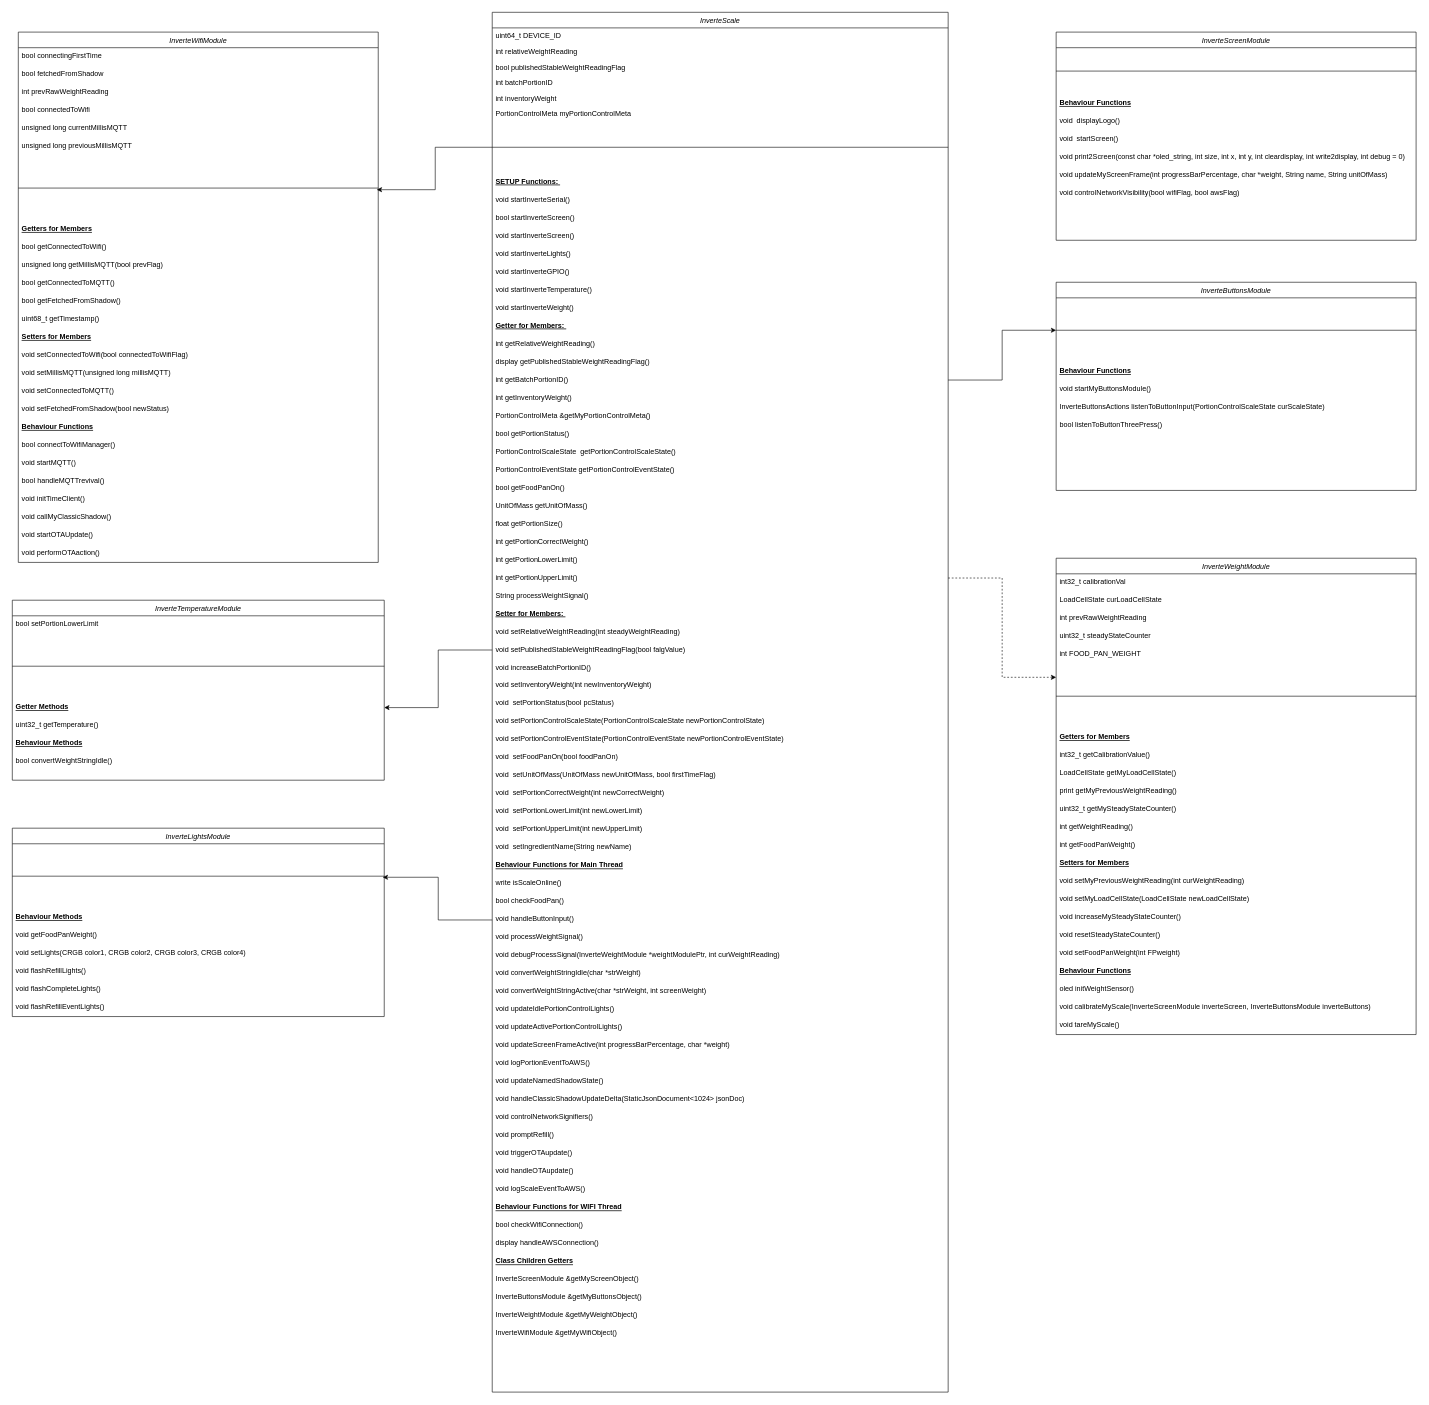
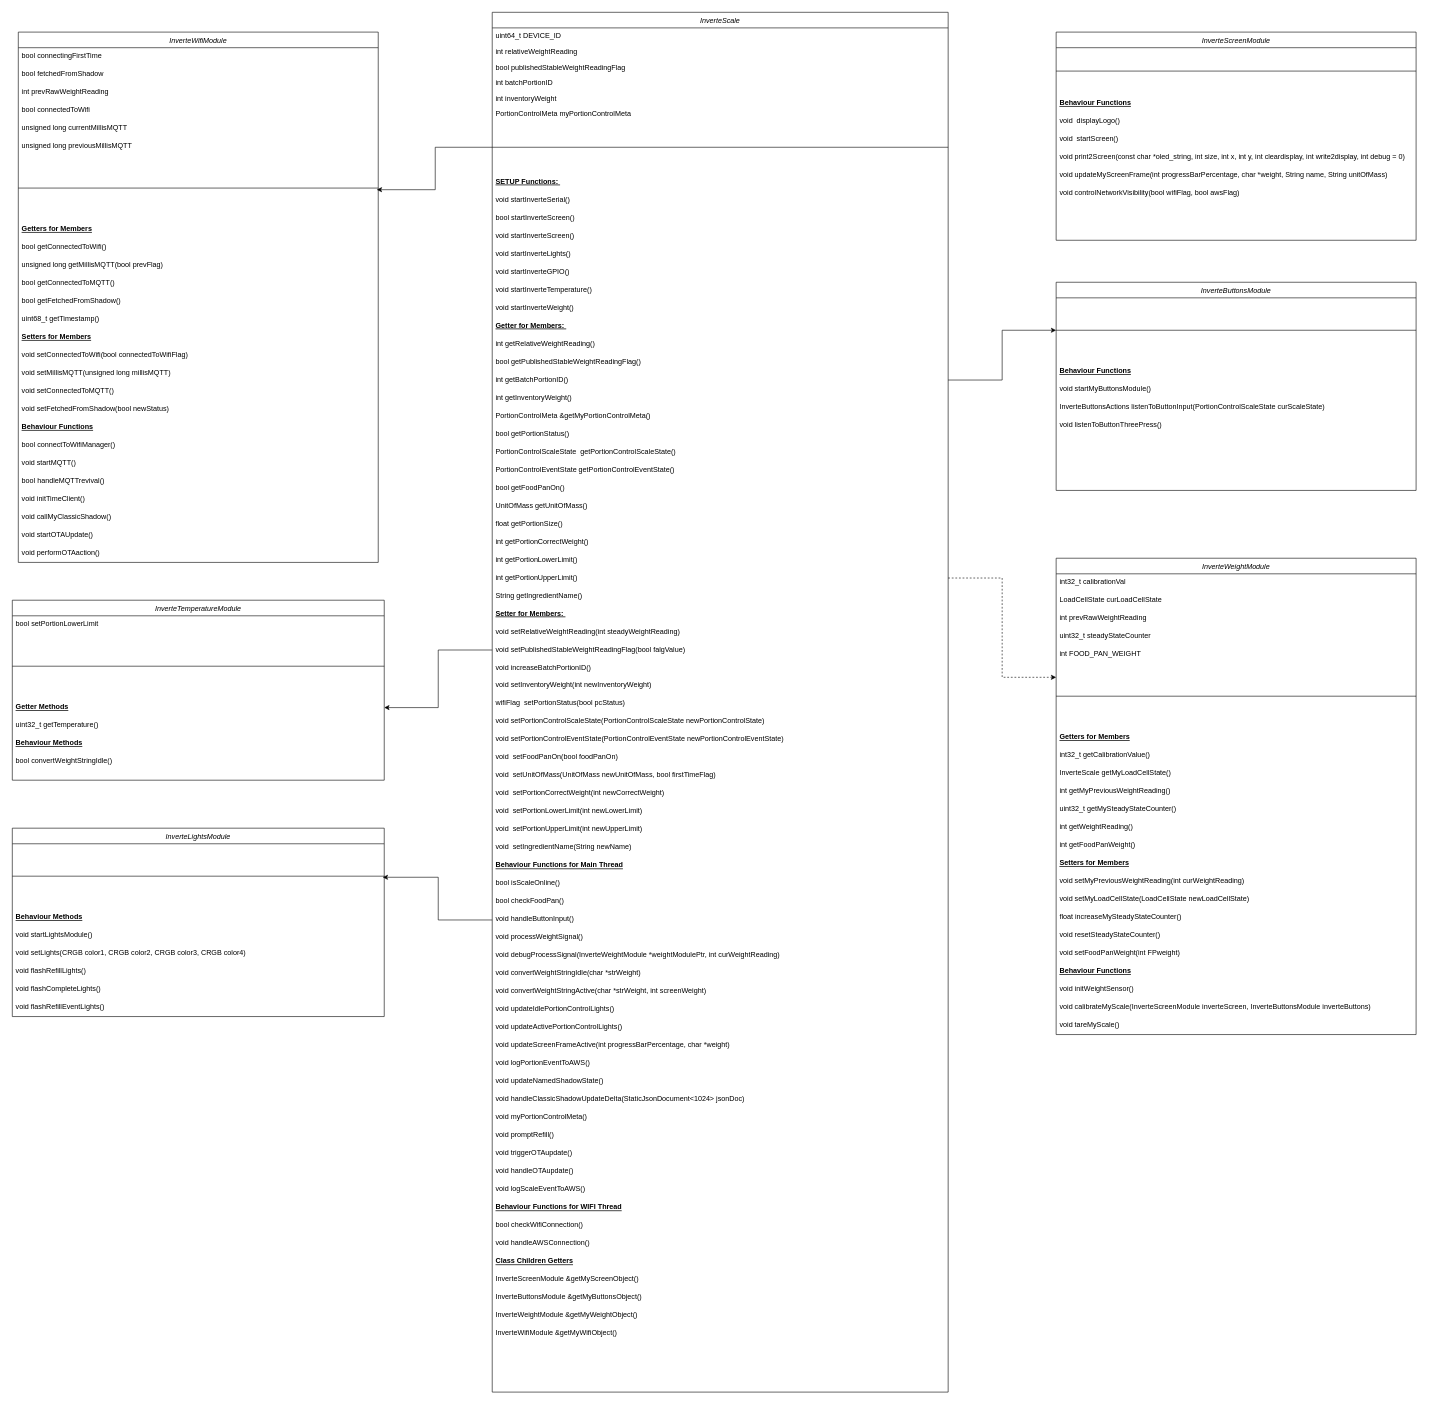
(578, 361) -> (573, 361)
(1119, 425) -> (1119, 425)
(547, 595) -> (545, 595)
(566, 703) -> (573, 703)
(1123, 773) -> (1122, 773)
(1123, 791) -> (1119, 791)
(533, 883) -> (531, 883)
(1127, 917) -> (1129, 917)
(60, 935) -> (61, 935)
(1101, 989) -> (1101, 989)
(553, 1117) -> (547, 1117)
(550, 1243) -> (545, 1243)
